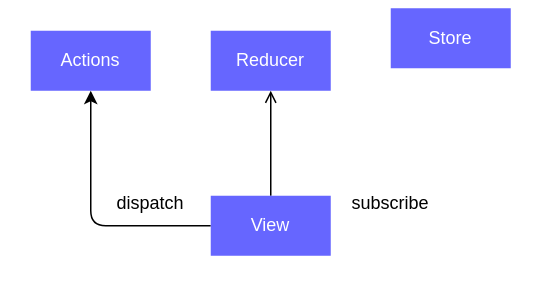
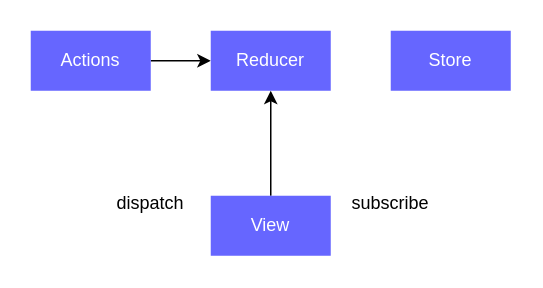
(451, 38) -> (451, 61)
none -> (176, 61)
(271, 99) -> (271, 102)
(93, 220) -> none
